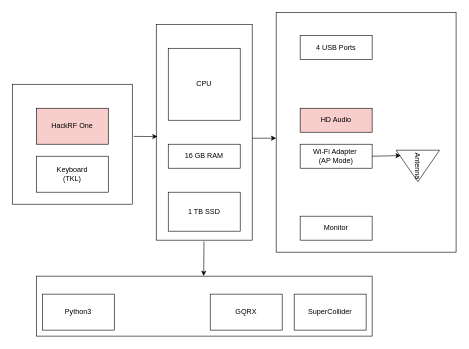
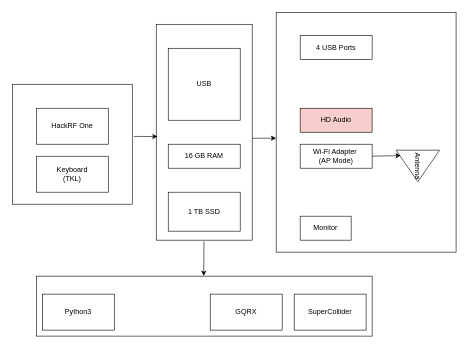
(204, 84) -> (204, 84)
(72, 126) -> (72, 126)
(336, 228) -> (326, 228)
